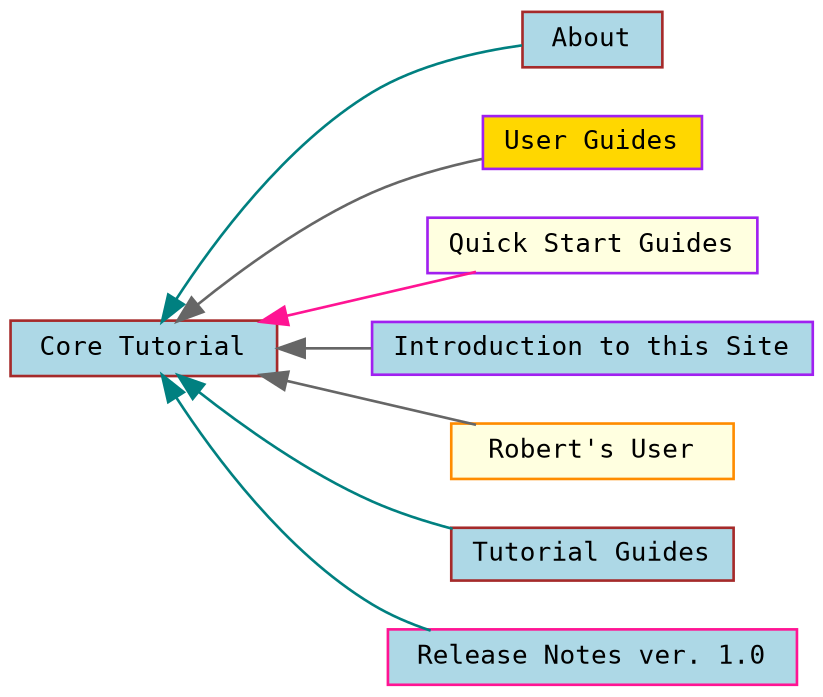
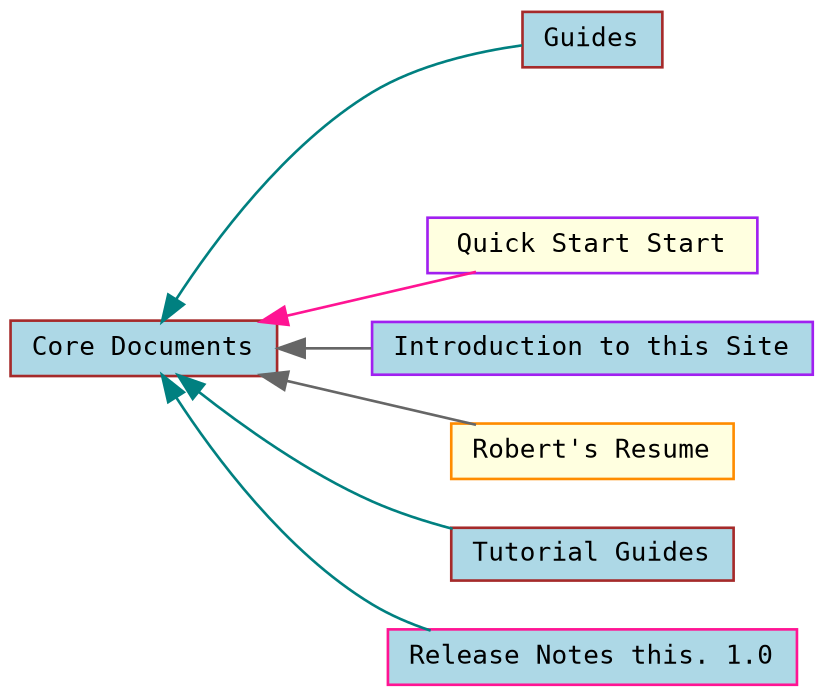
(592, 40) -> (592, 40)
(592, 142) -> none
(592, 245) -> (592, 245)
(144, 348) -> (144, 348)
(592, 451) -> (592, 451)
(592, 657) -> (592, 657)
